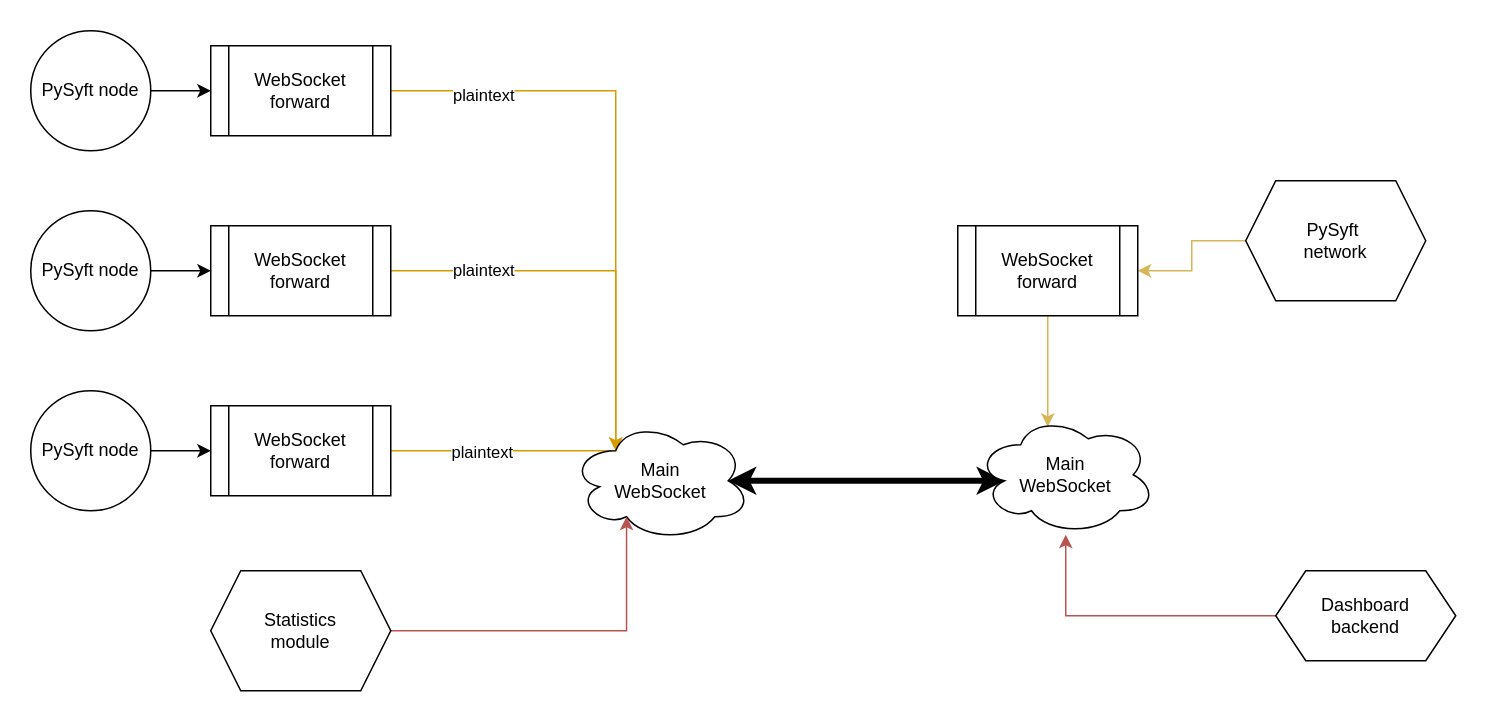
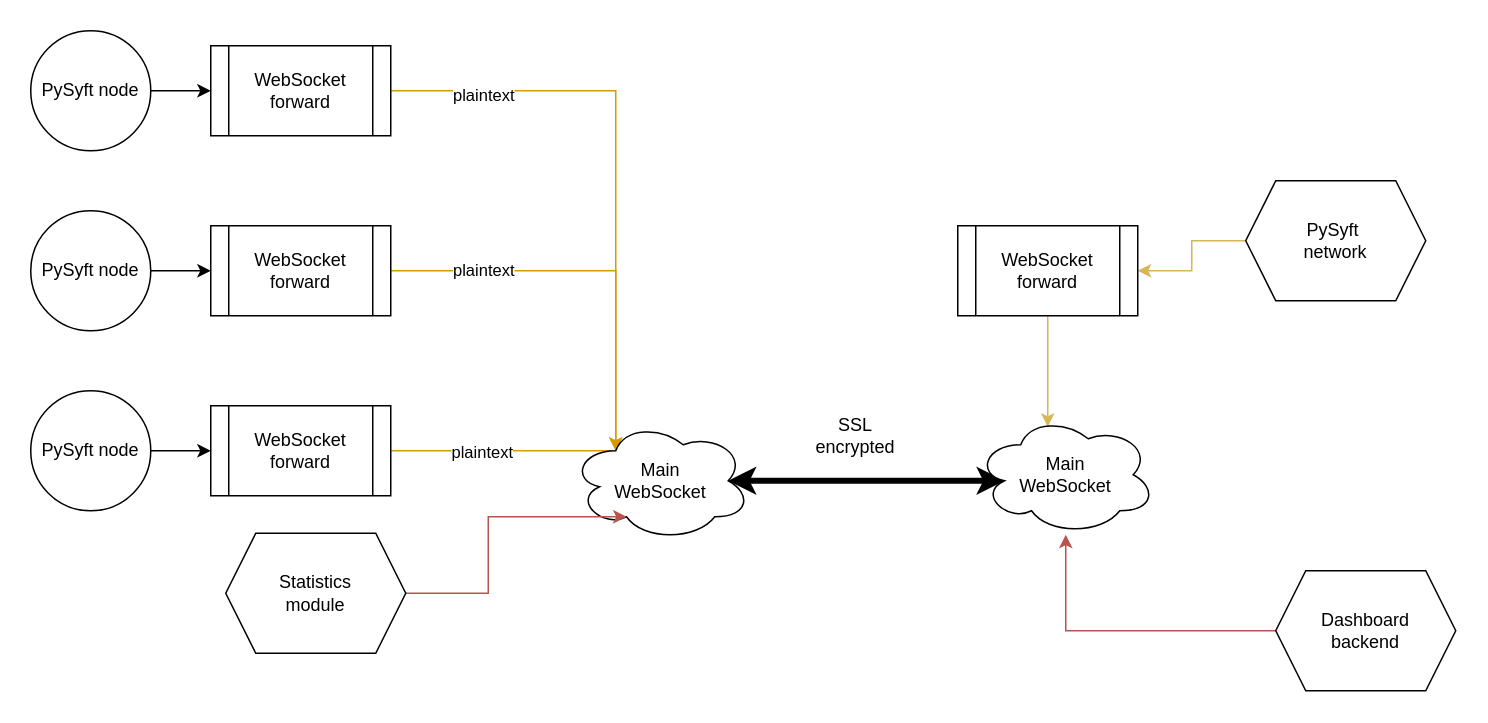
none -> (856, 436)
(1366, 616) -> (1366, 631)
(301, 631) -> (316, 593)
